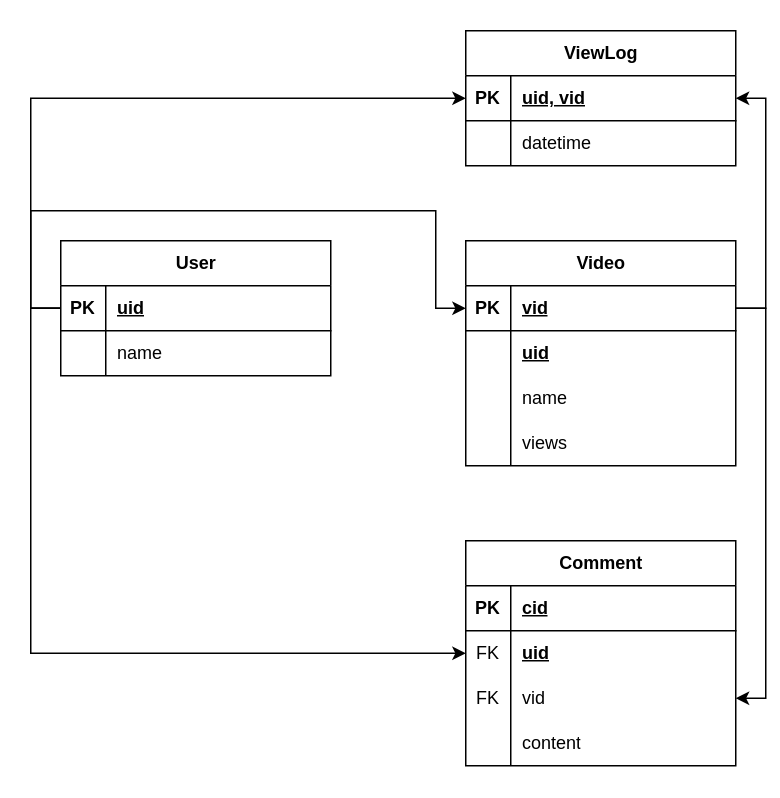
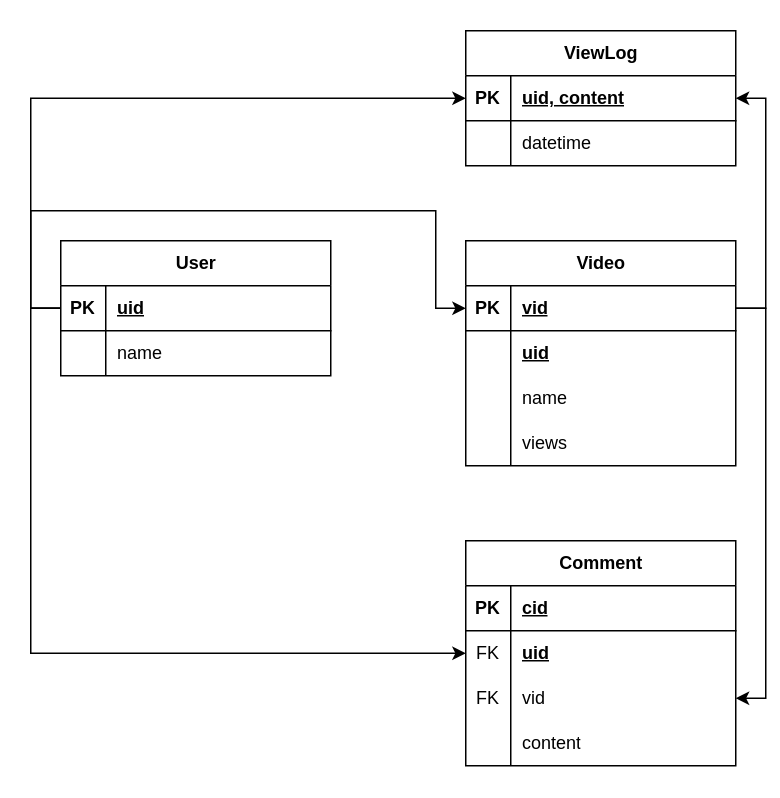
(554, 98) -> (576, 98)
